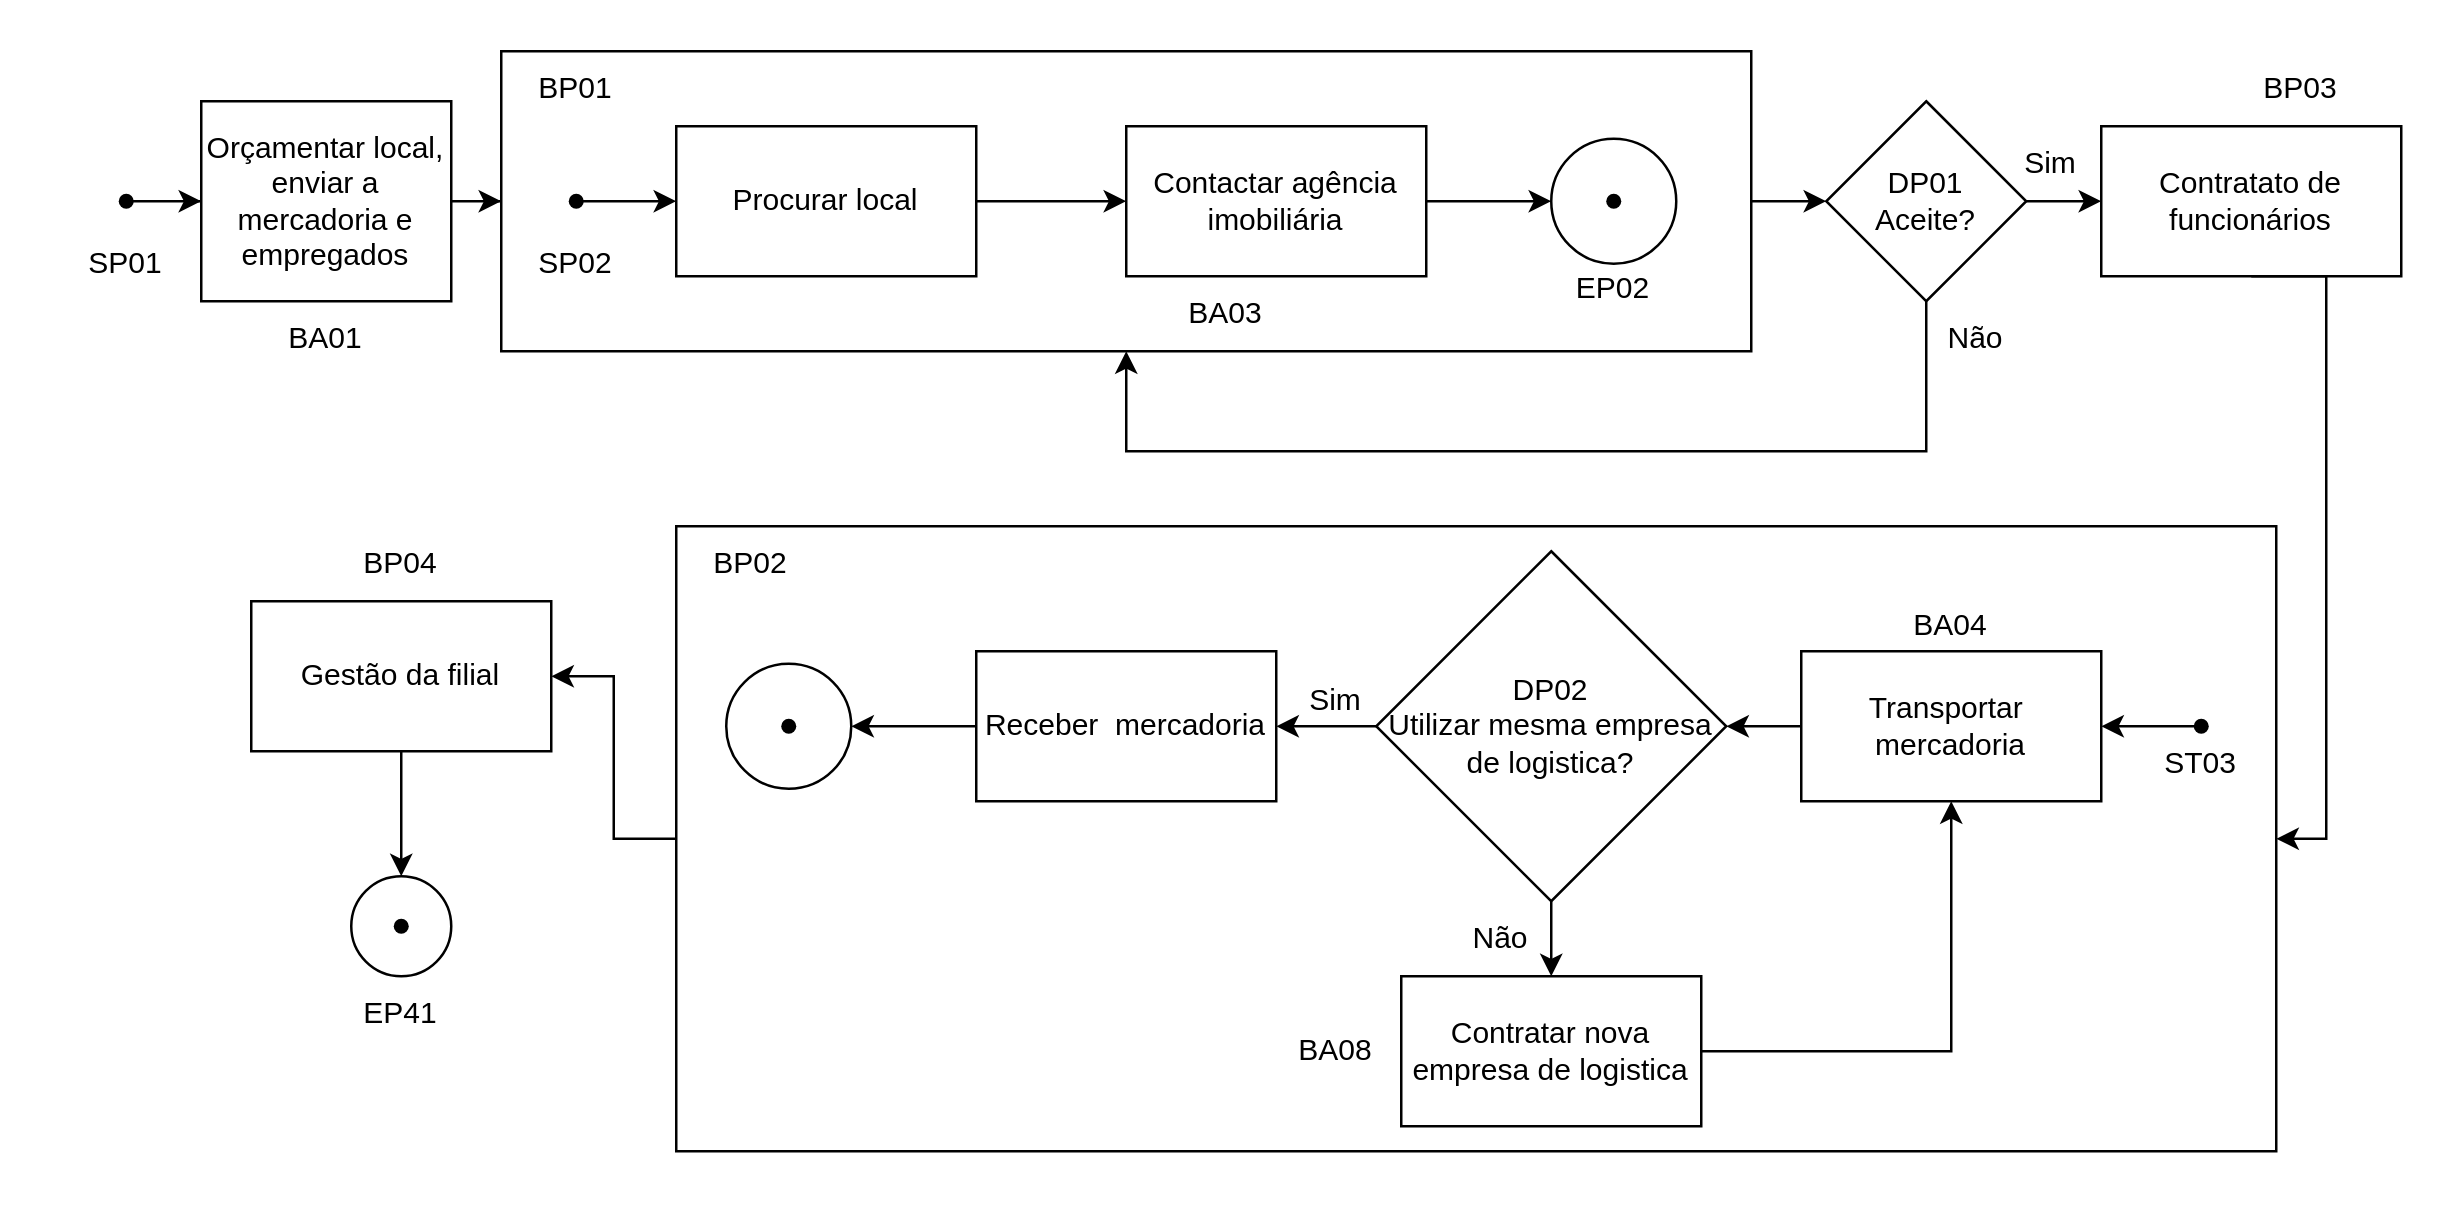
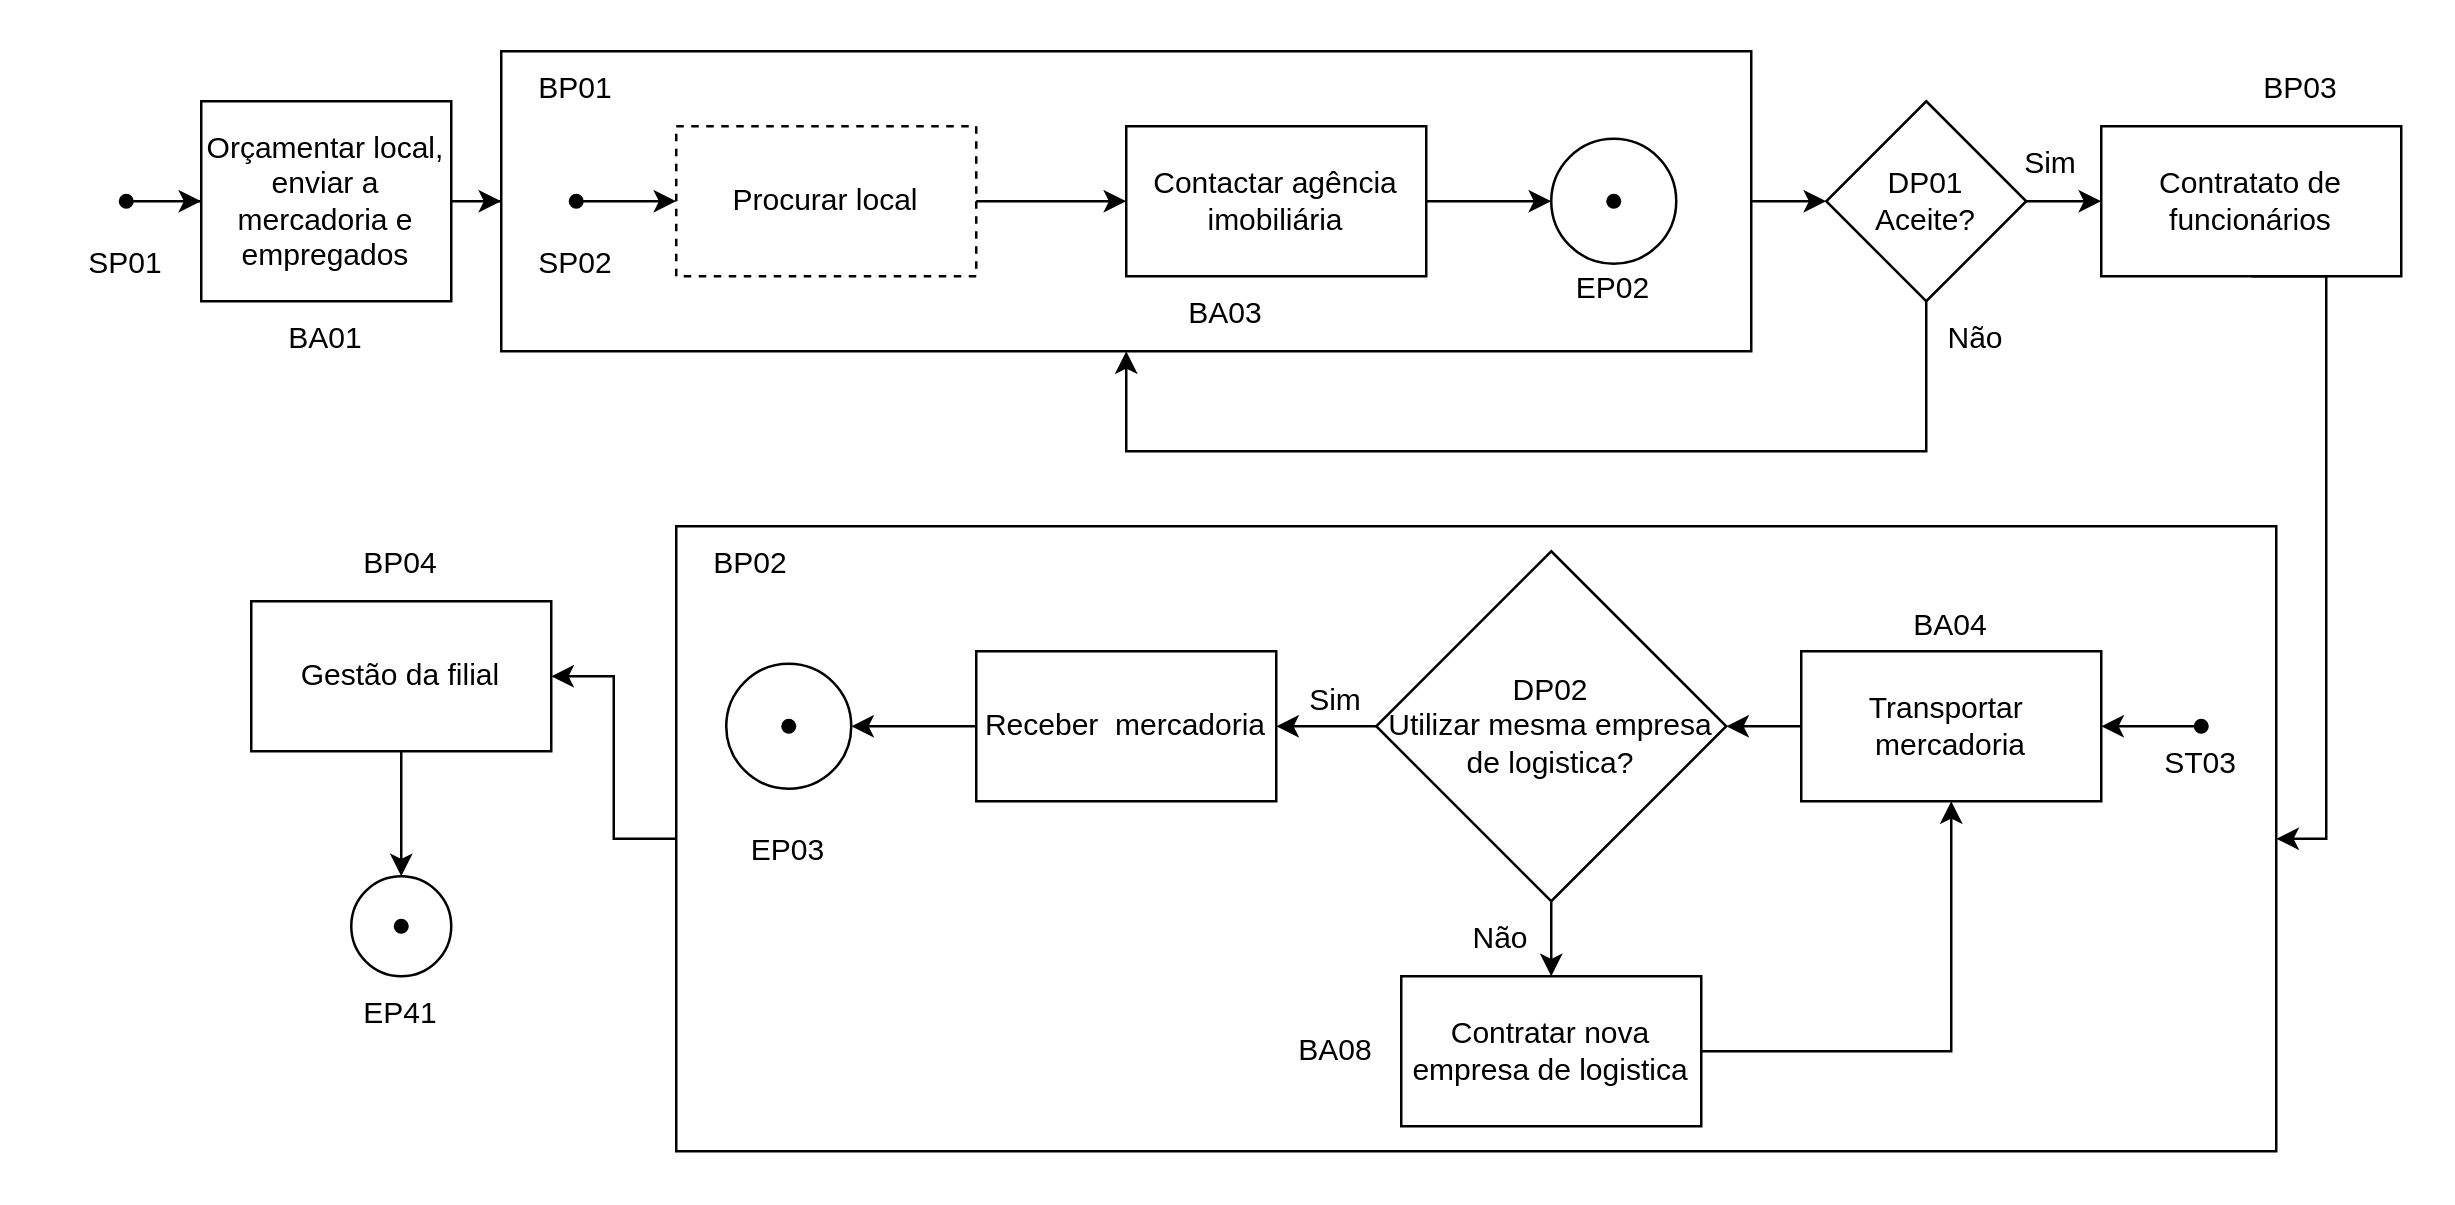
(826, 201) -> (826, 201)
none -> (789, 851)
